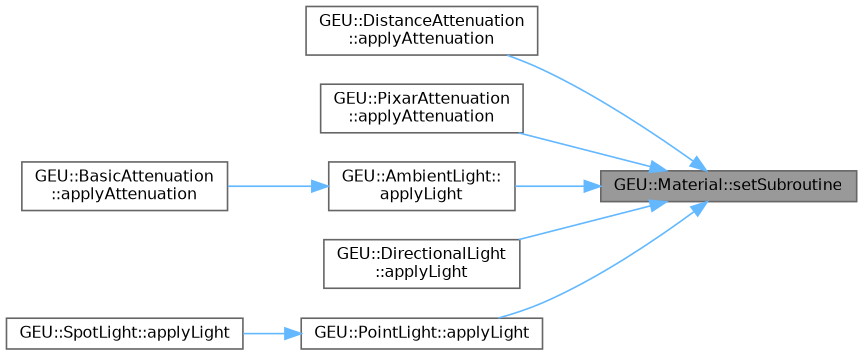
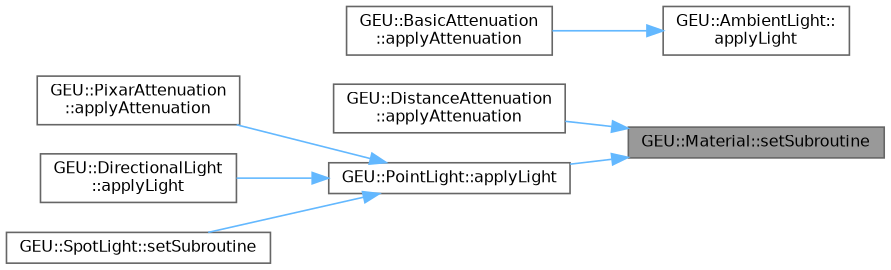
(585, 150) -> (303, 142)
(550, 186) -> none
(585, 223) -> (274, 178)
(125, 334) -> (138, 248)
